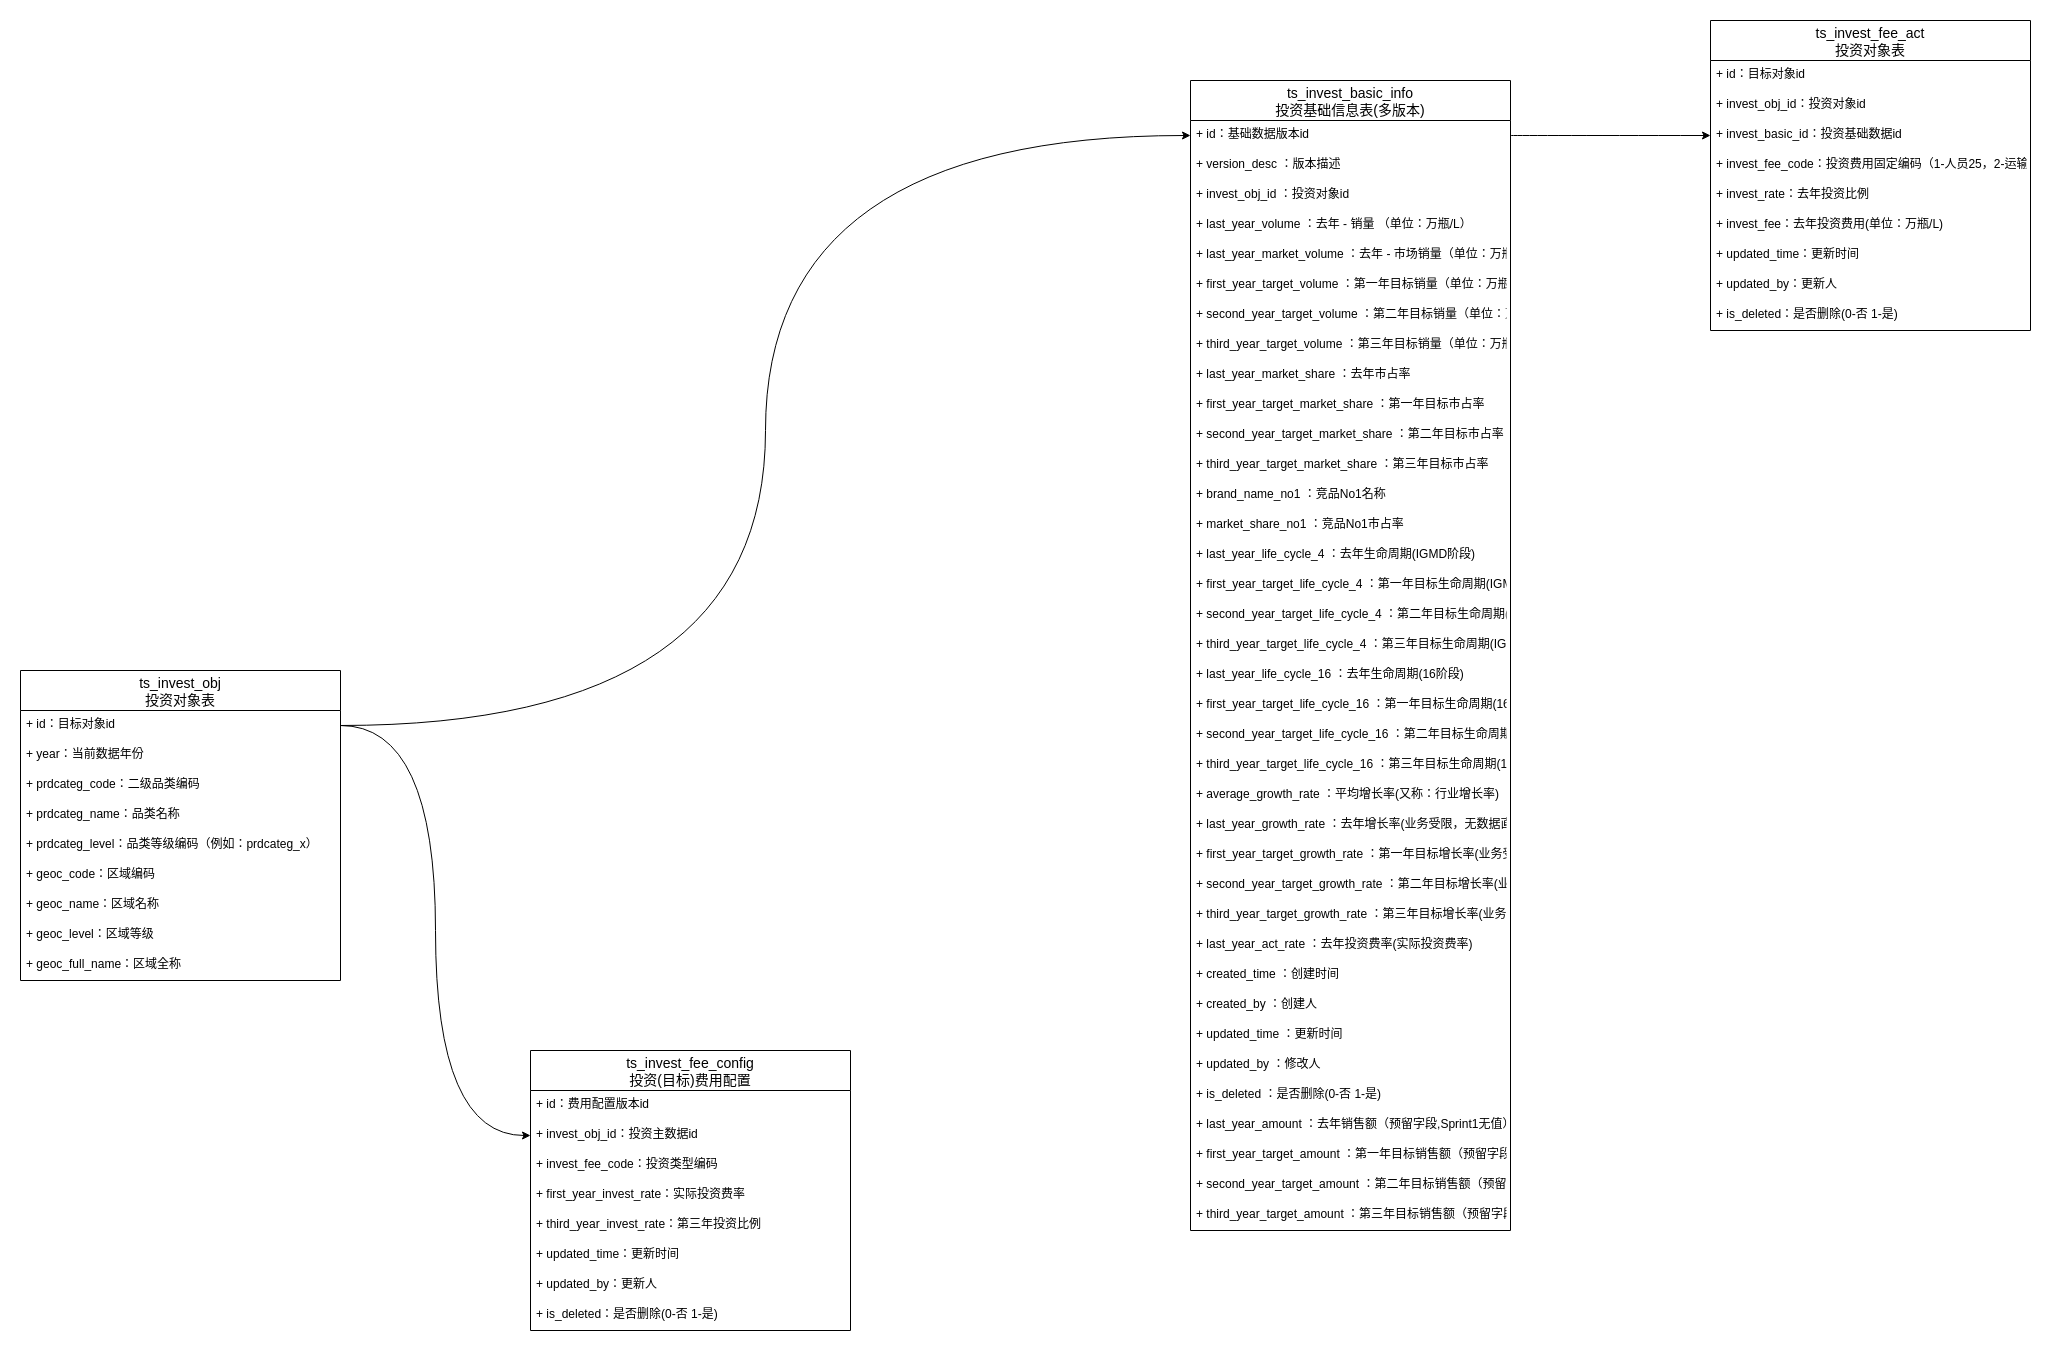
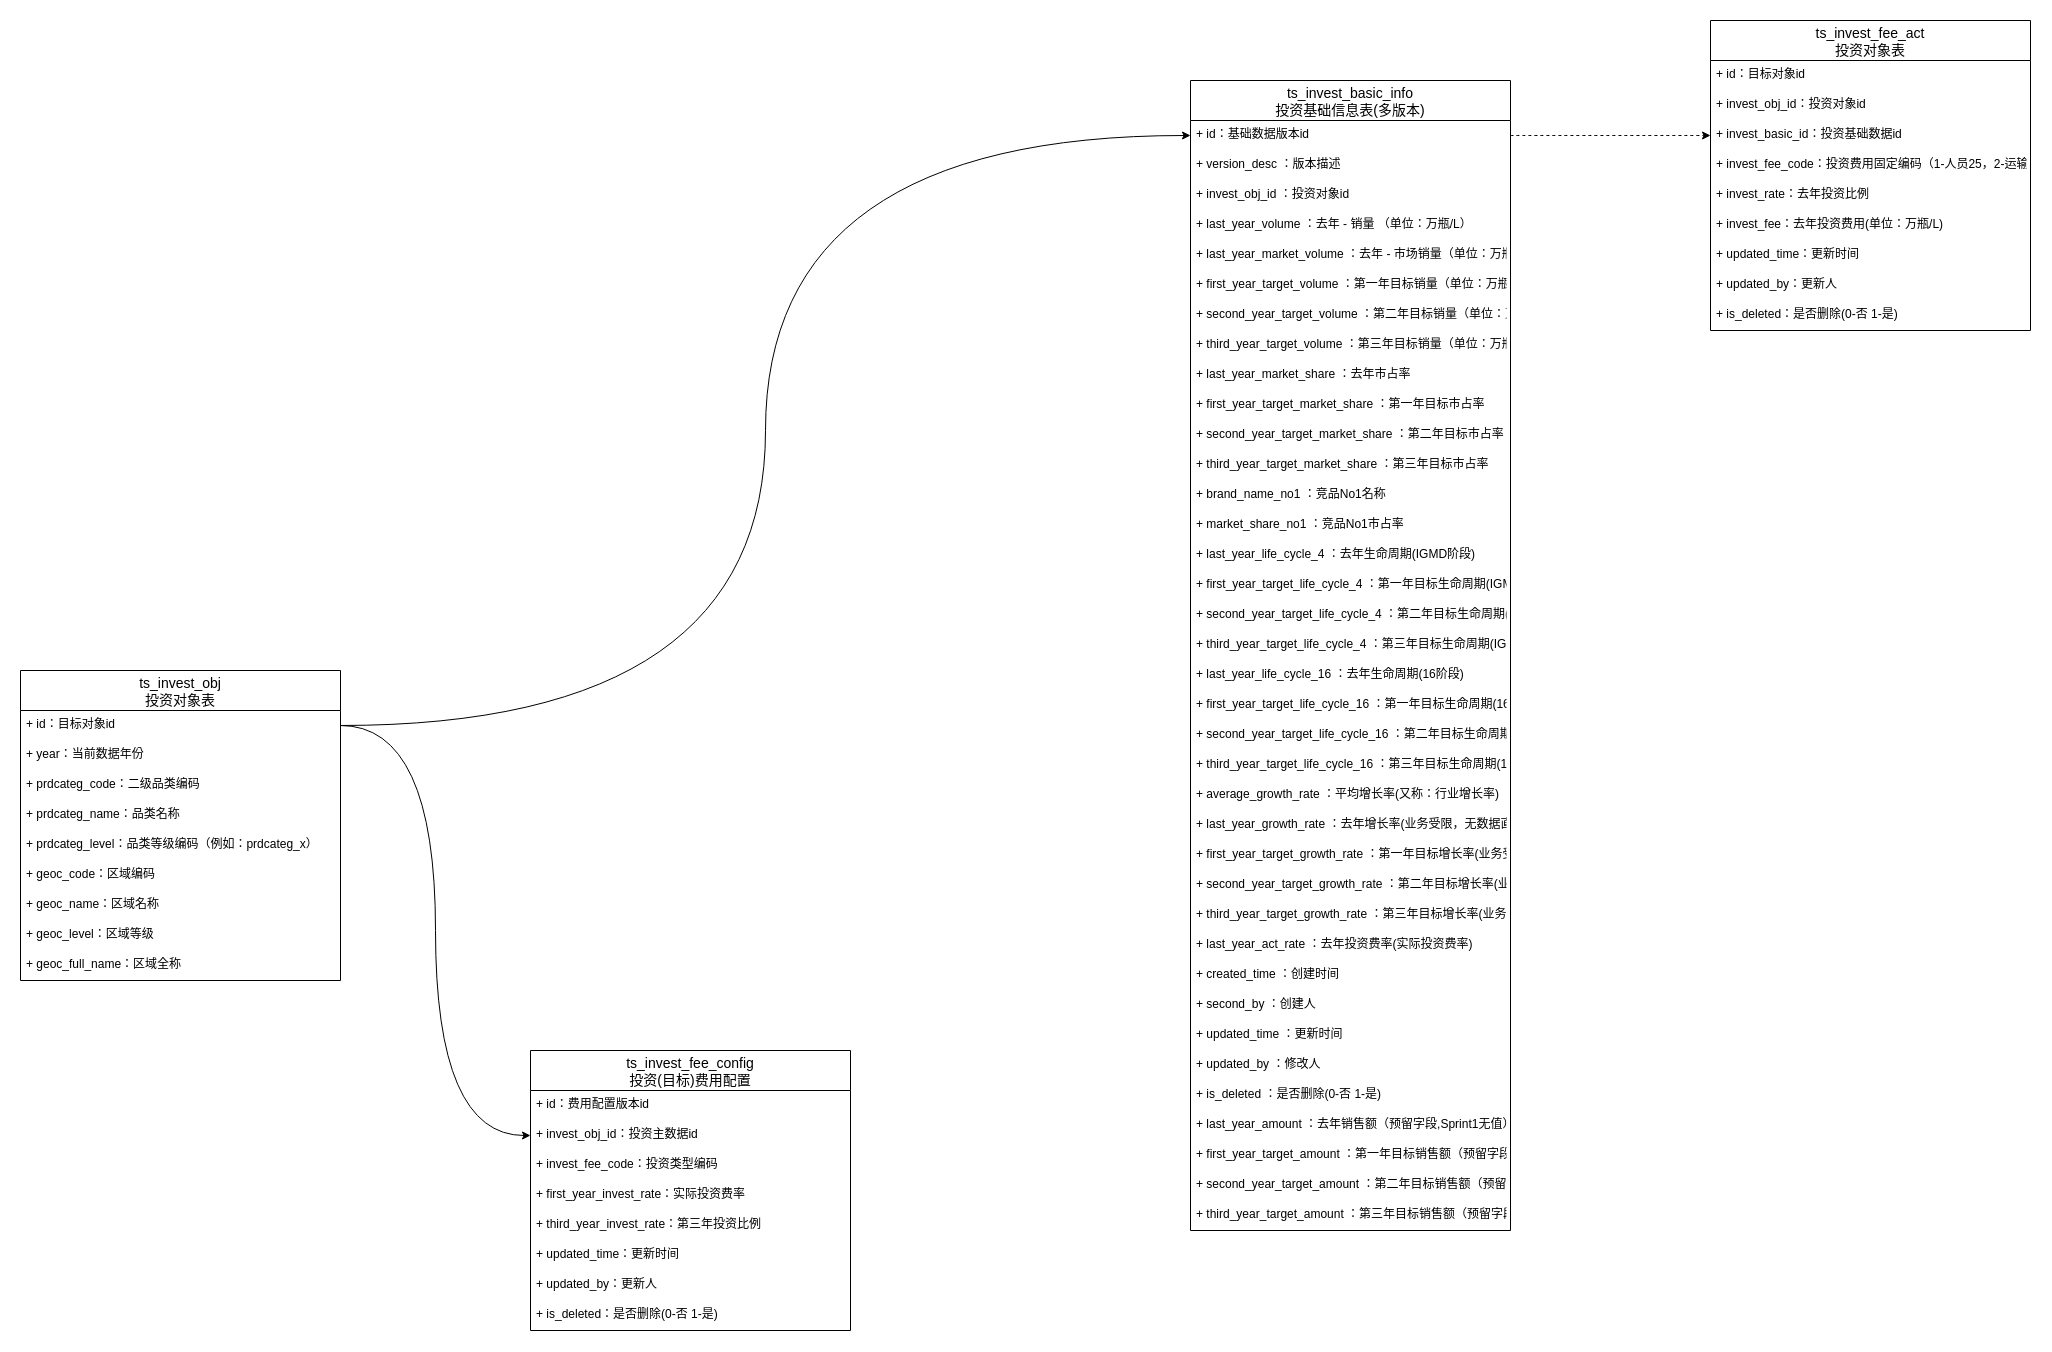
(1608, 136) -> (1608, 136)
(1261, 1004) -> (1257, 1004)
